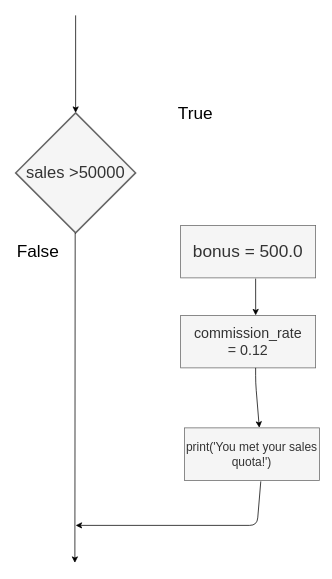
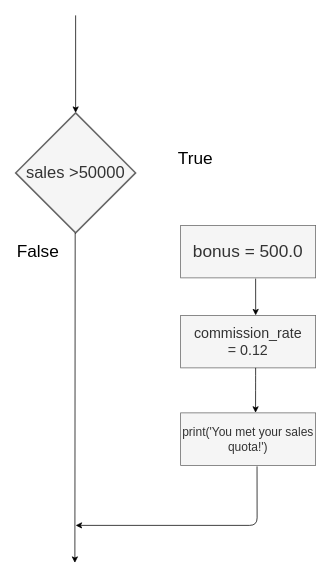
(195, 113) -> (195, 158)
(252, 454) -> (248, 439)
